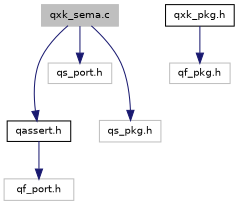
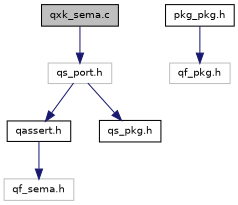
(80, 15) -> (80, 15)
(200, 15) -> (200, 15)
(39, 63) -> (63, 98)
(121, 63) -> (101, 98)
(130, 131) -> (130, 131)
(39, 190) -> (39, 190)
